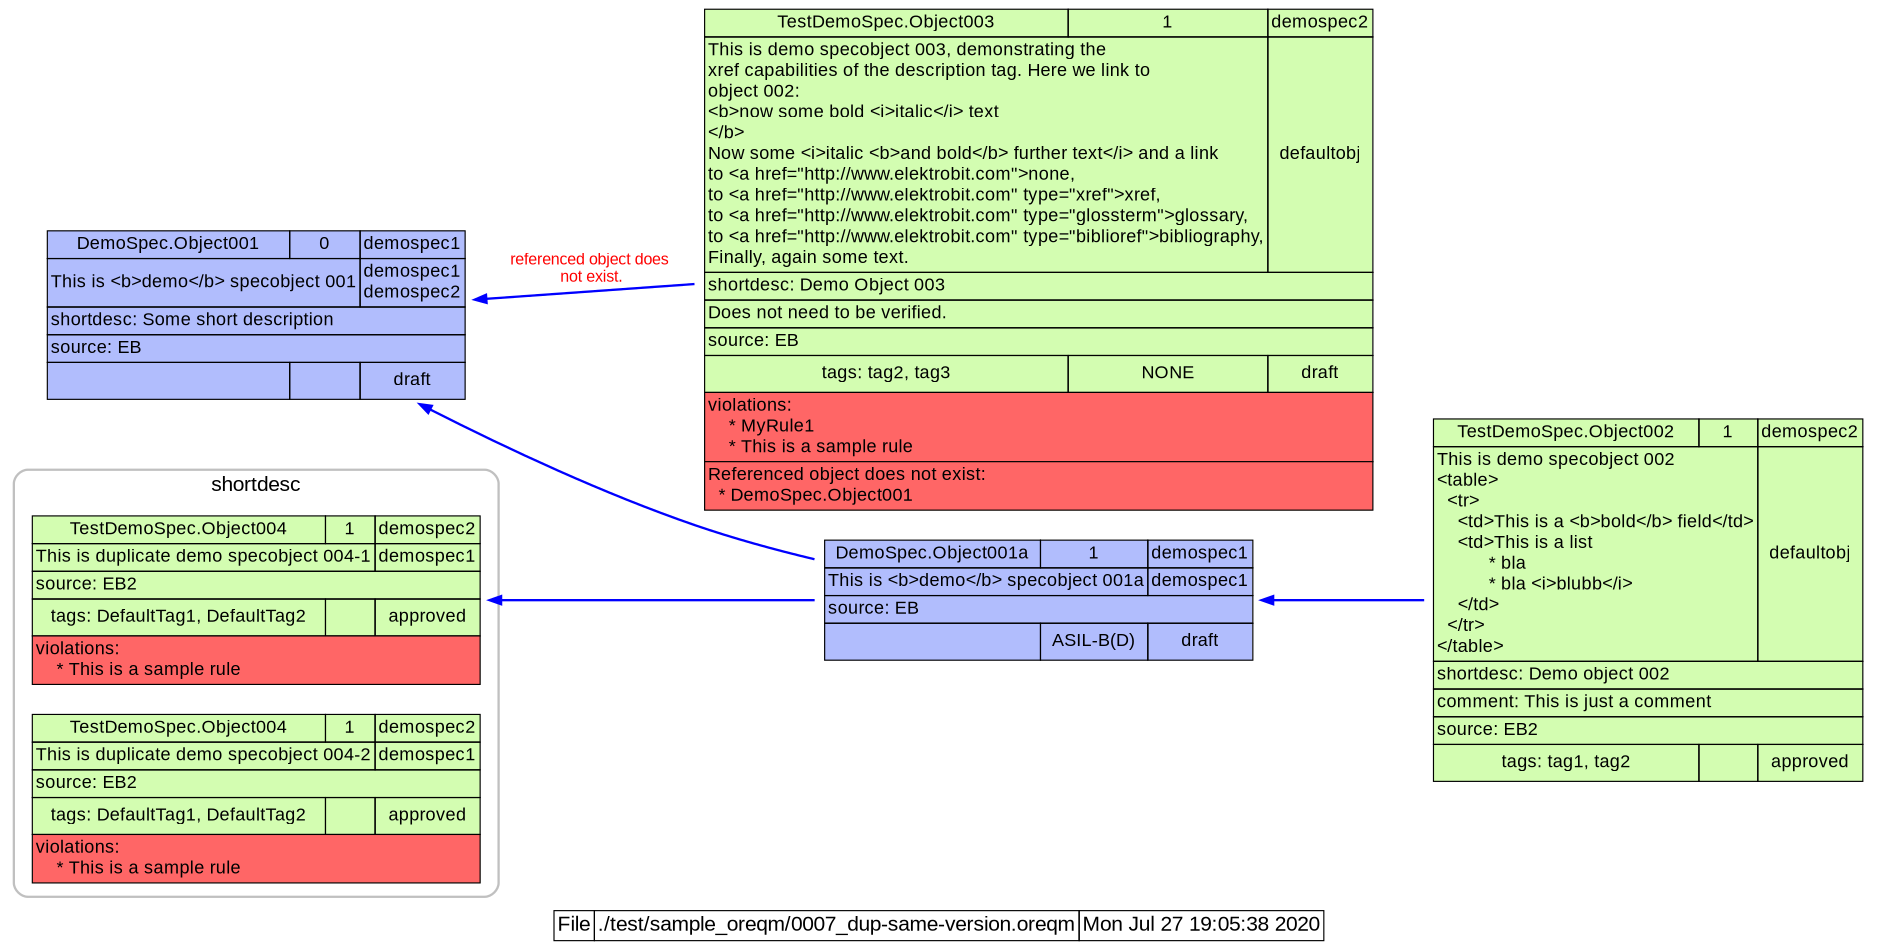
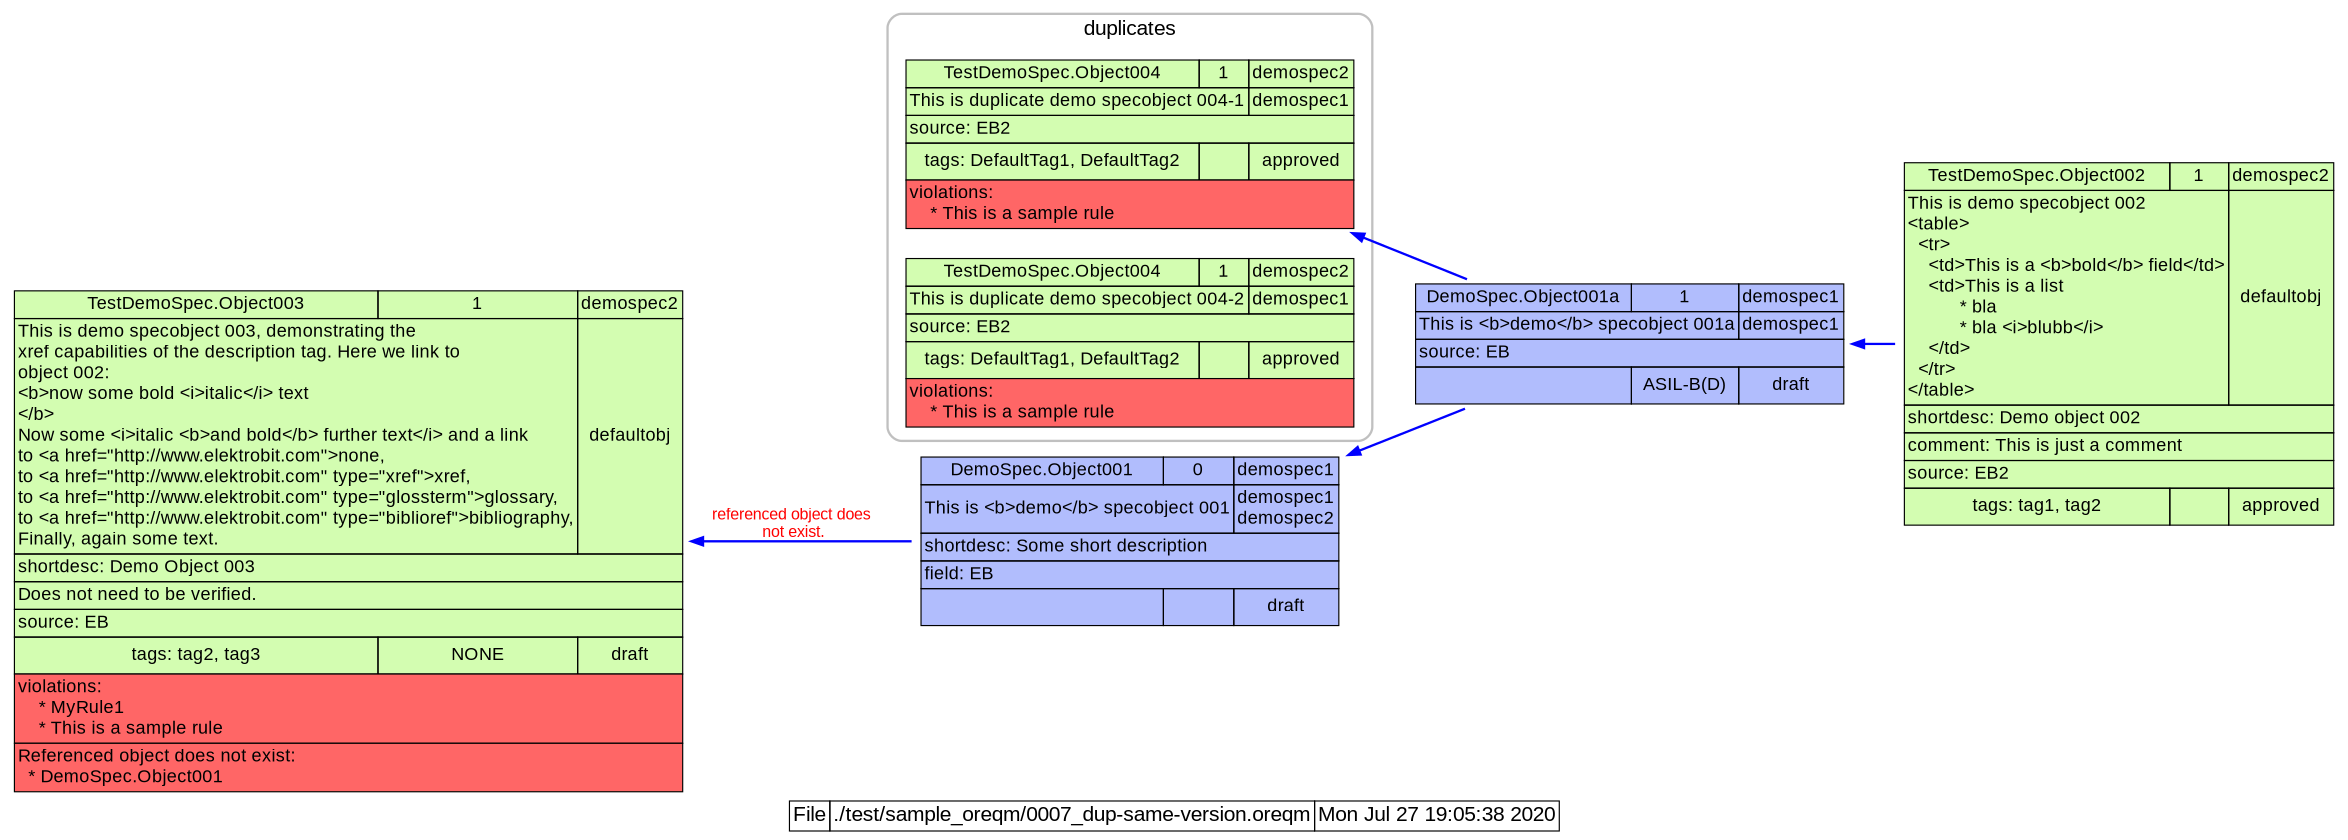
(590, 291) -> (807, 541)
(96, 347) -> (960, 574)
(256, 486) -> (1130, 30)
